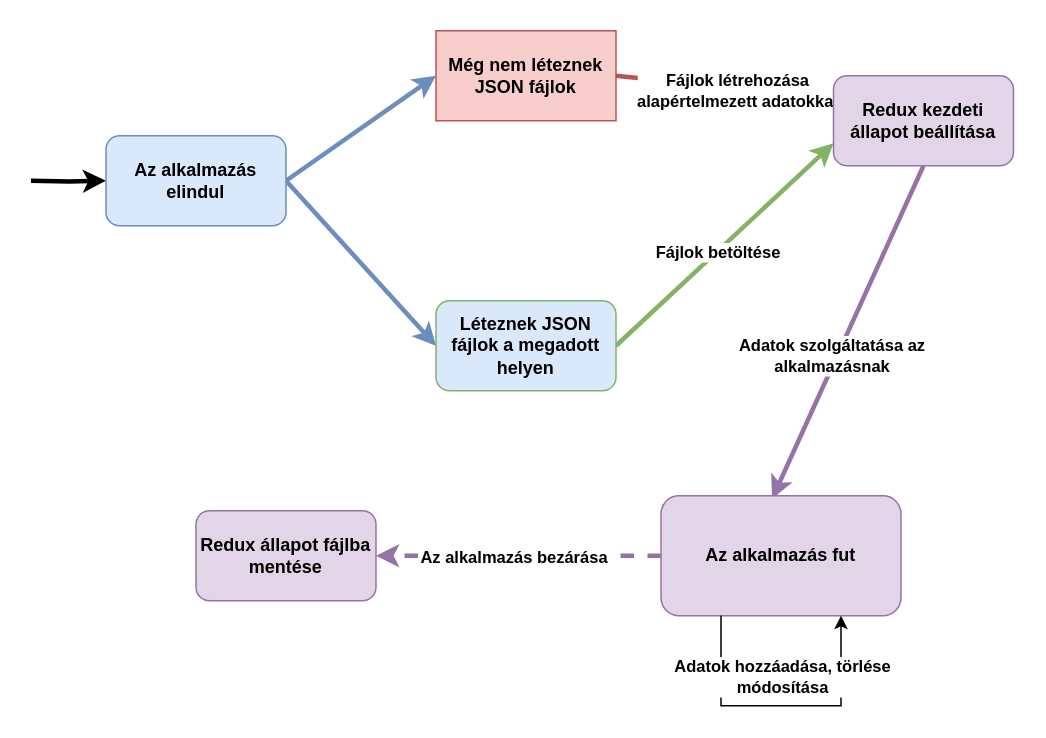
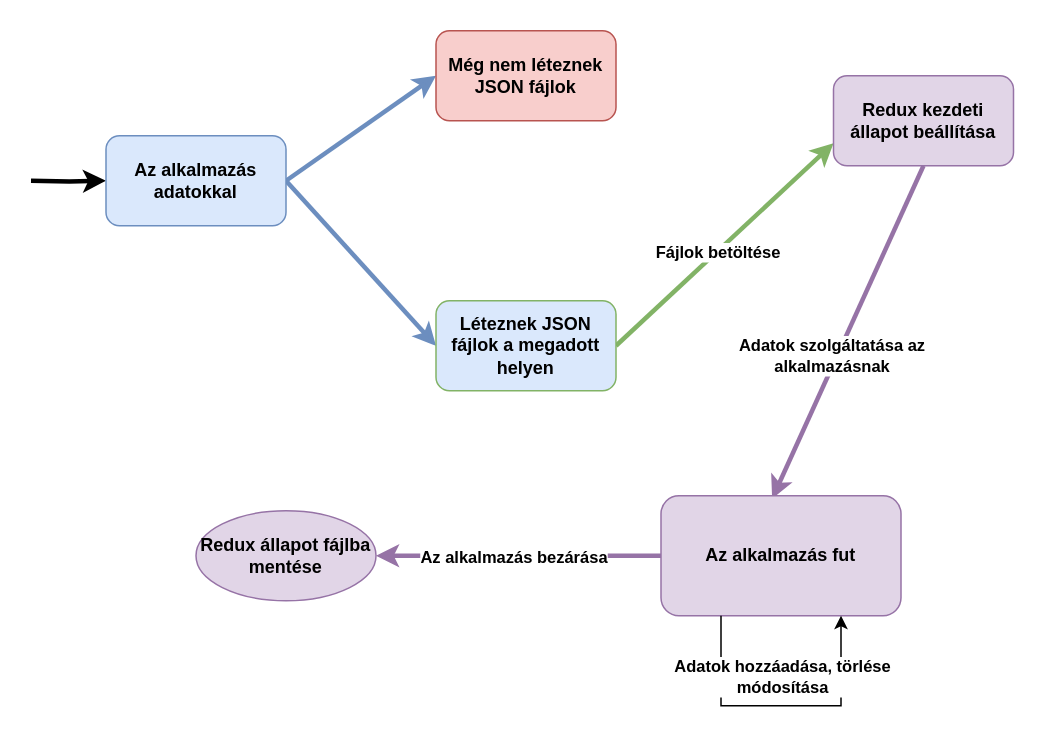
(526, 76) -> (526, 76)
(697, 84) -> none
(196, 181) -> (196, 181)
(286, 556) -> (286, 556)
(640, 556) -> (640, 556)
